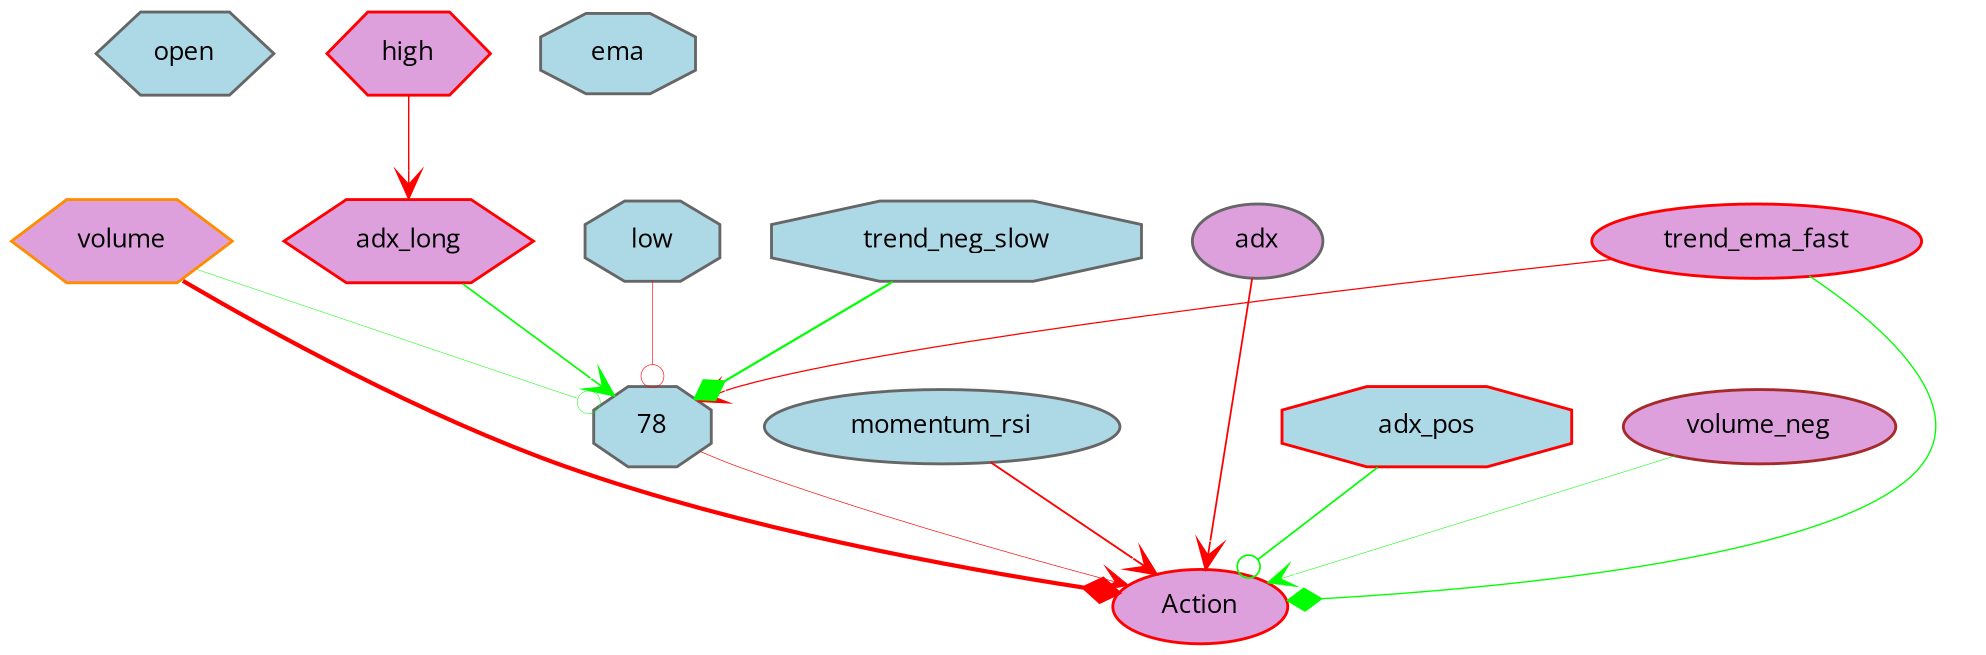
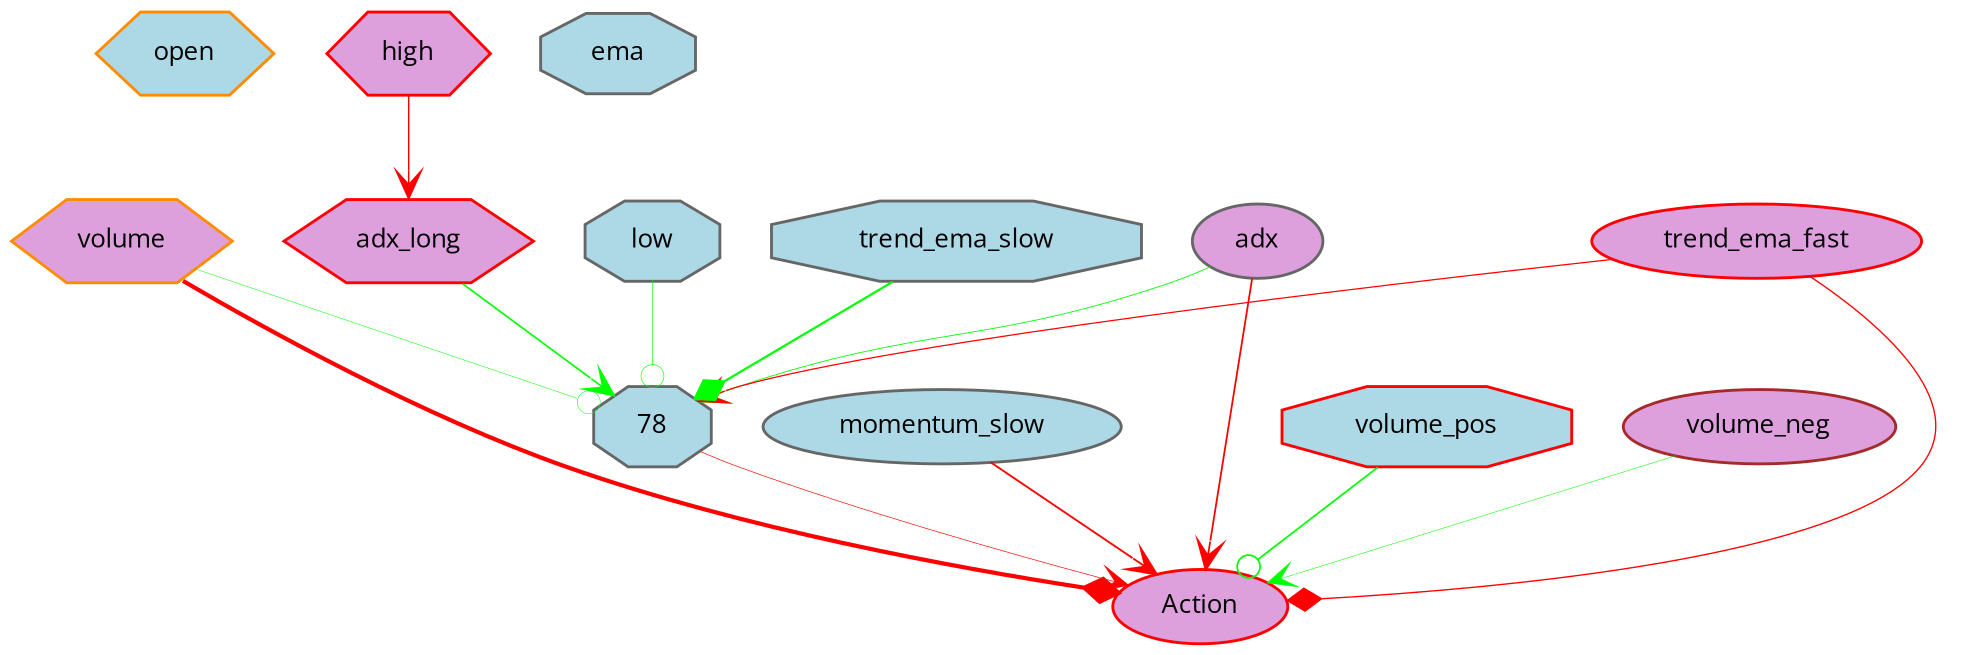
(185, 54) -> (185, 54)
(956, 241) -> (956, 241)
(652, 322) -> (652, 322)
none -> (969, 333)
(942, 427) -> (942, 427)
(1427, 427) -> (1427, 427)
(1752, 544) -> (1752, 544)
